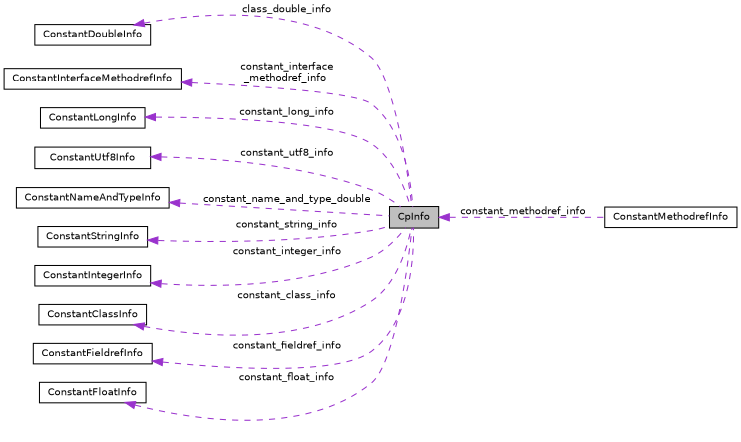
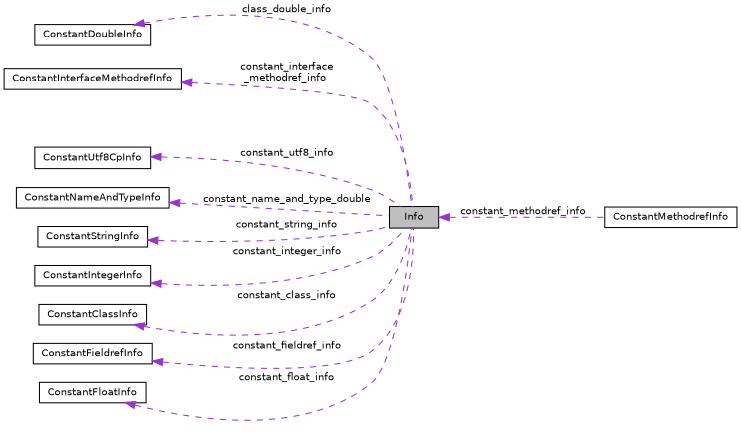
(93, 118) -> none
(93, 158) -> (93, 158)
(414, 217) -> (414, 217)
